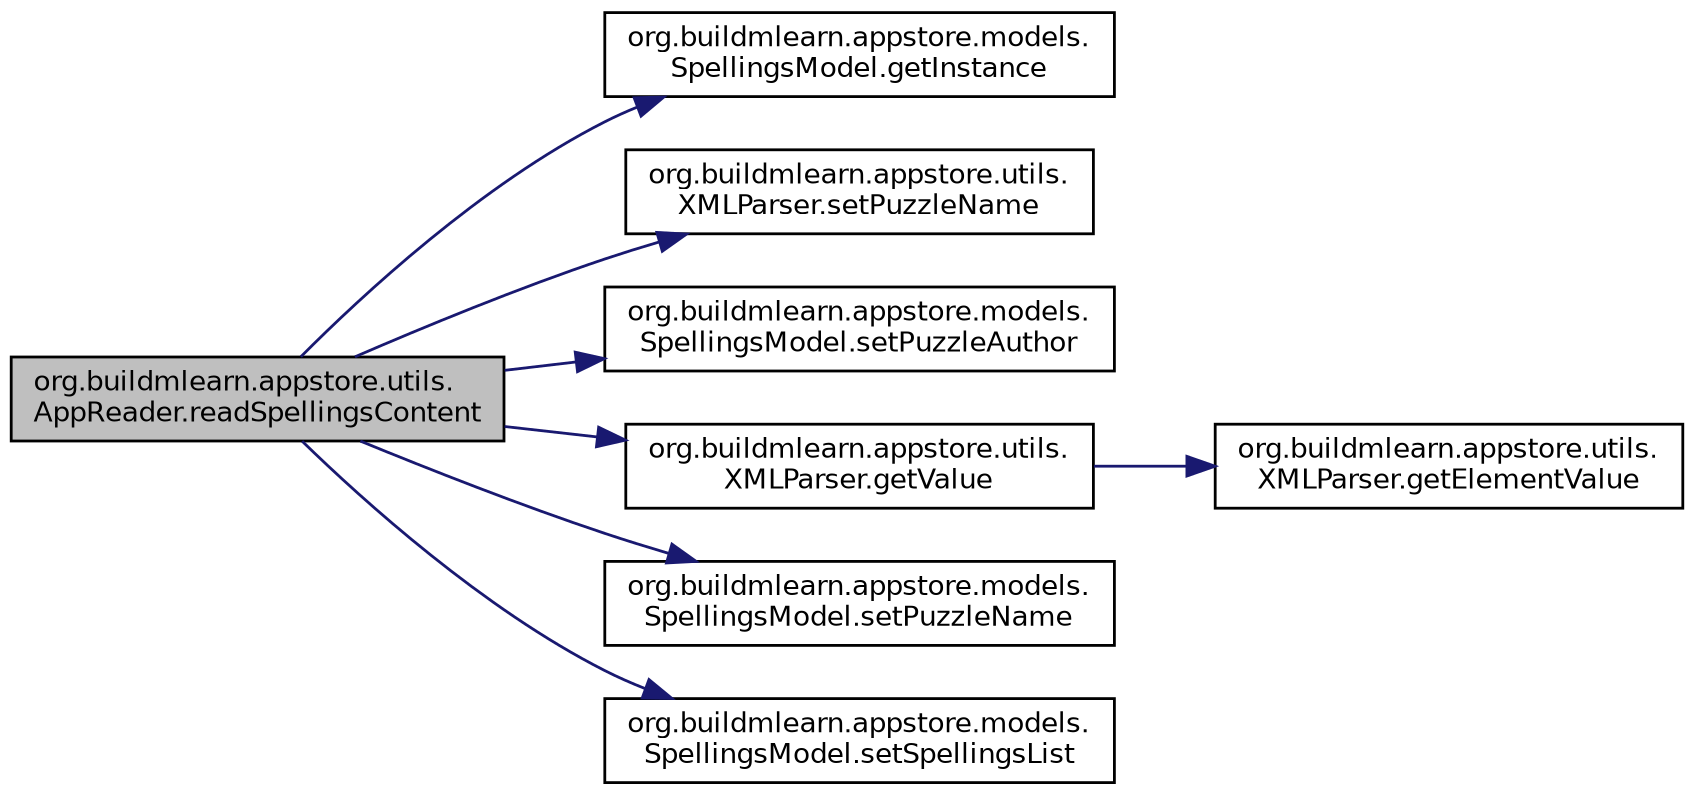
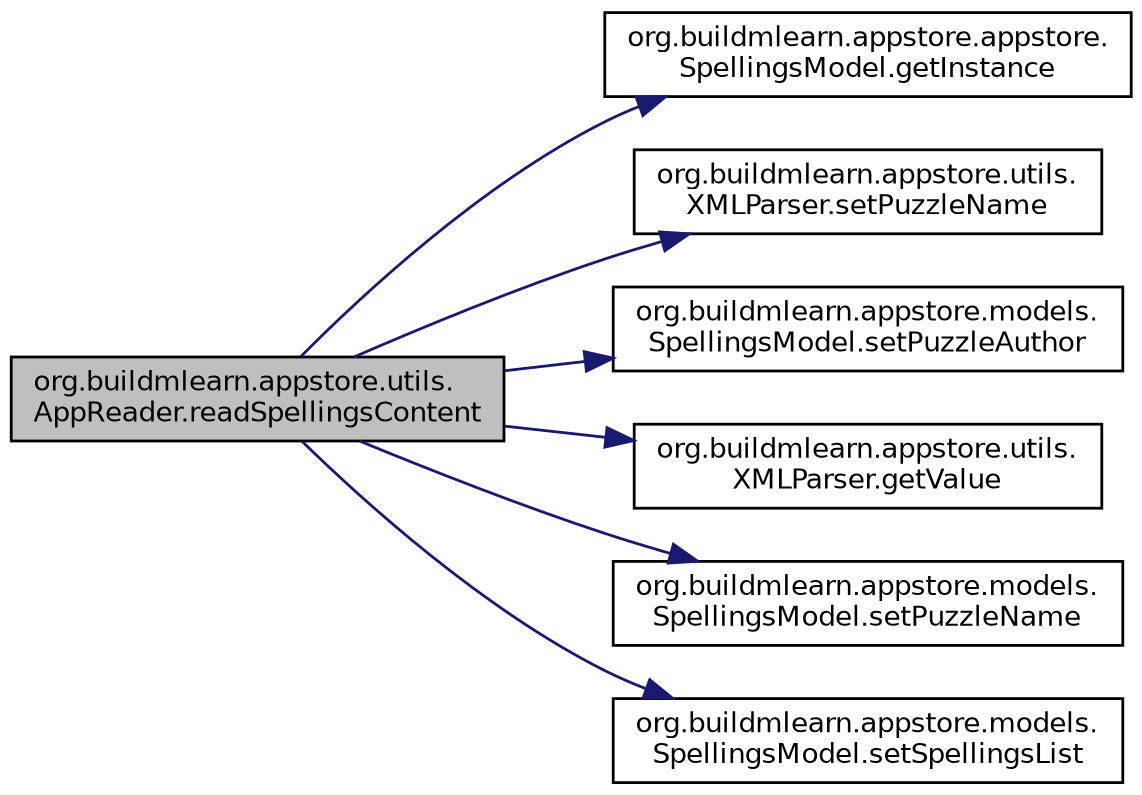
(860, 55) -> (868, 55)
(1449, 466) -> none
